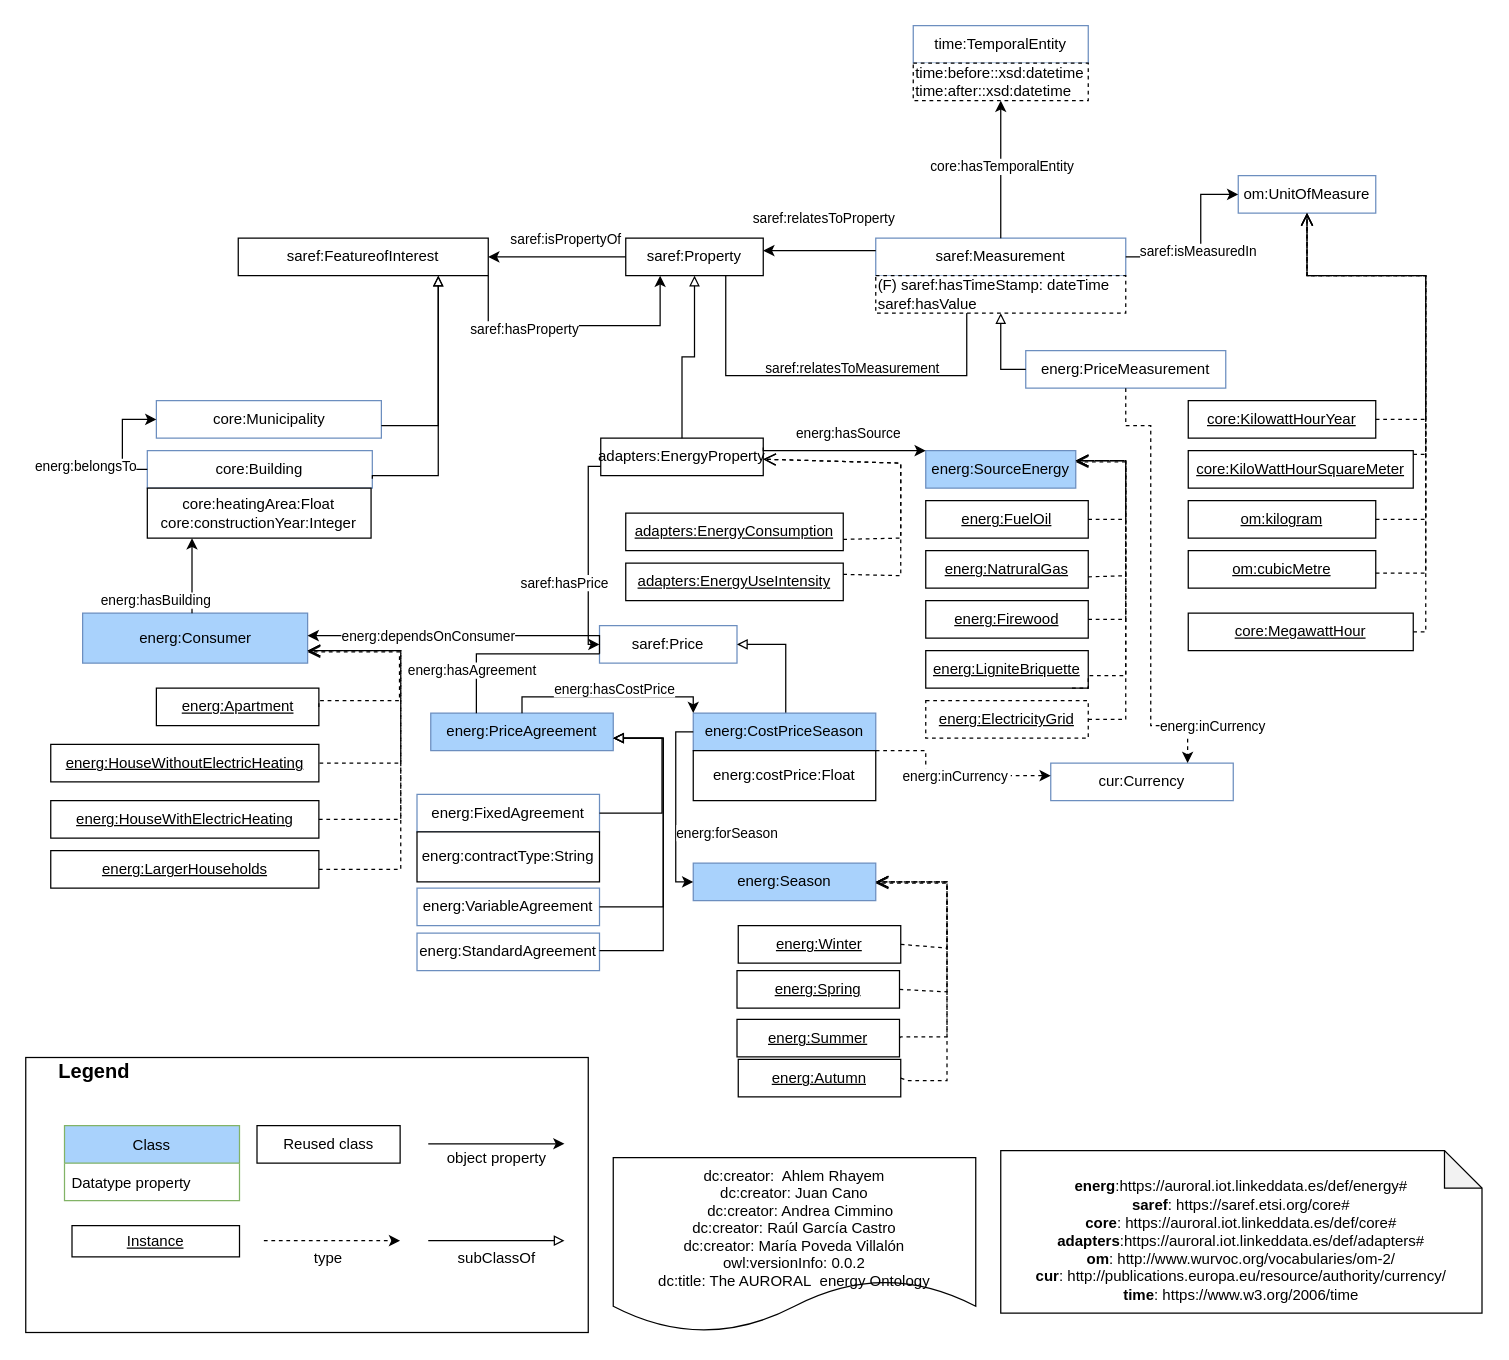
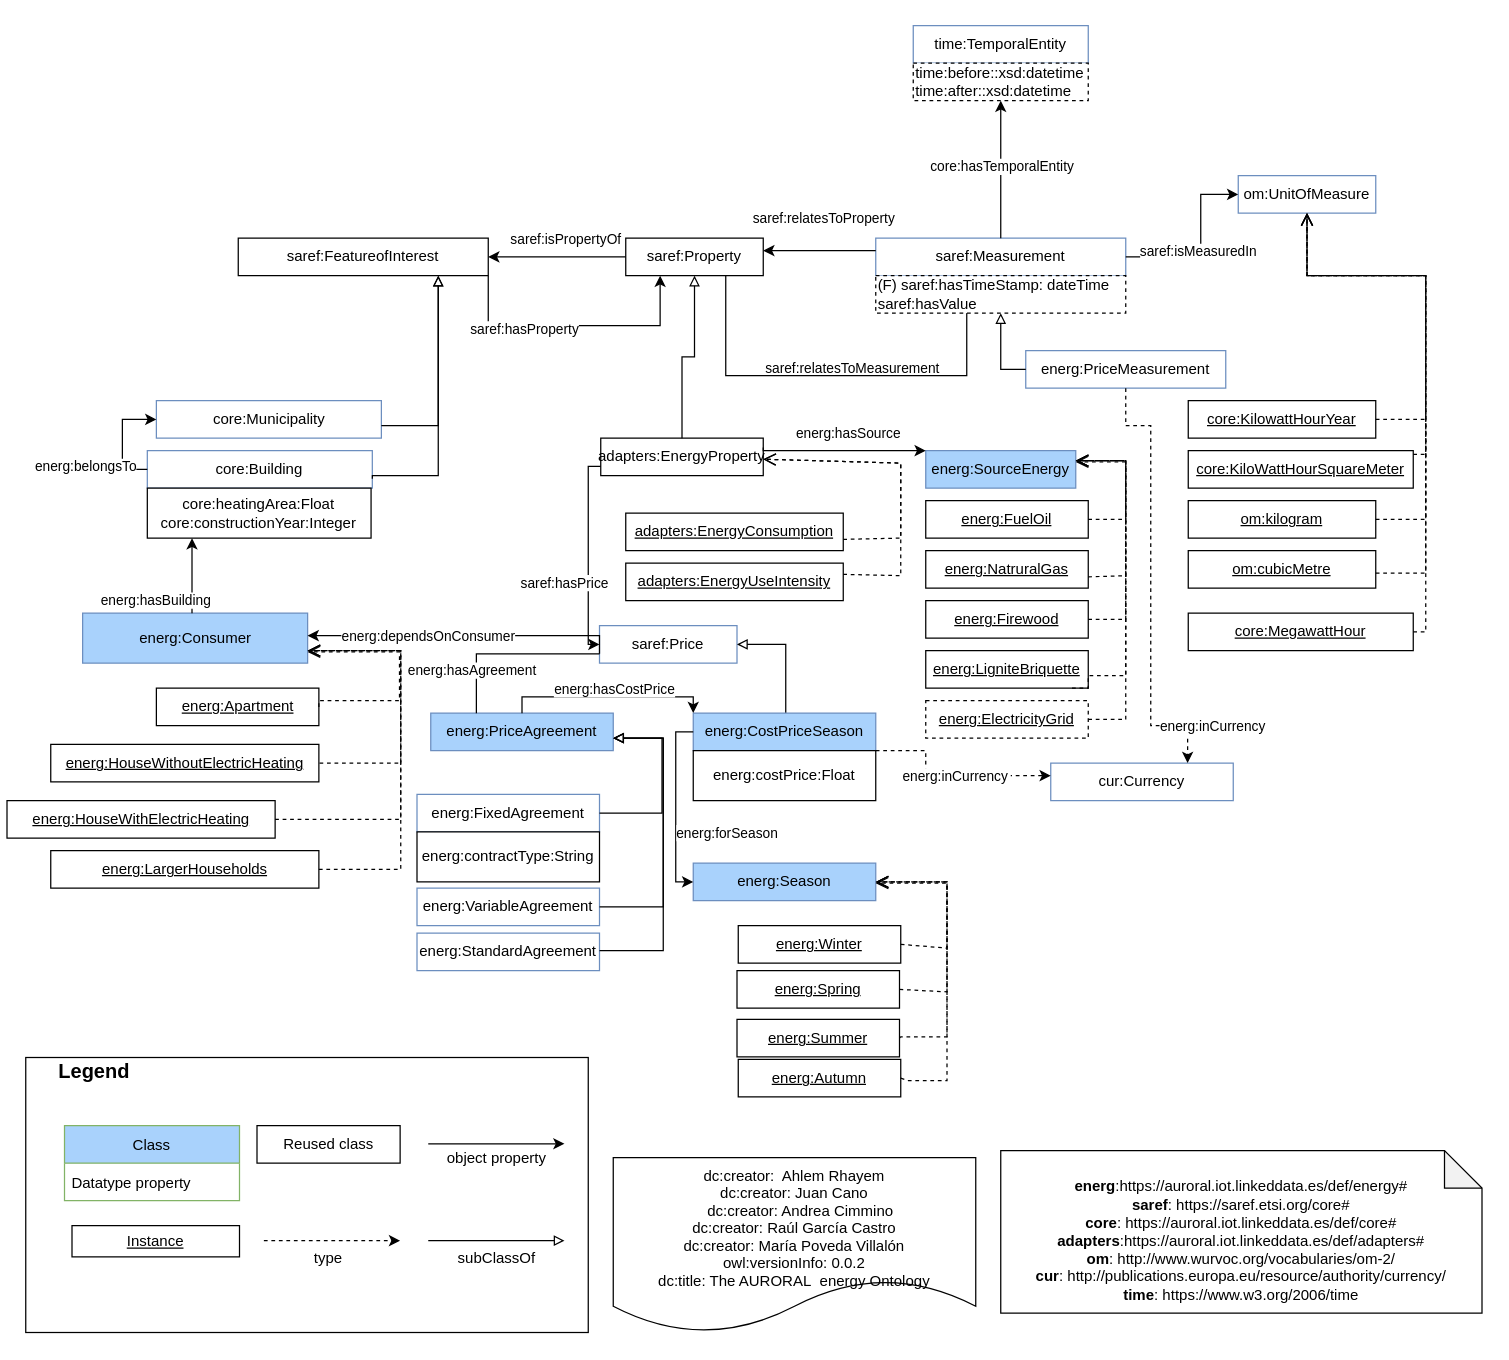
(185, 819) -> (141, 819)
